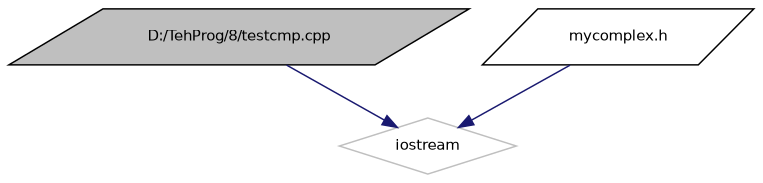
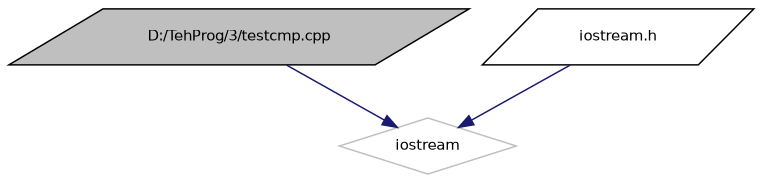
(239, 37) -> (239, 37)
(618, 37) -> (618, 37)
